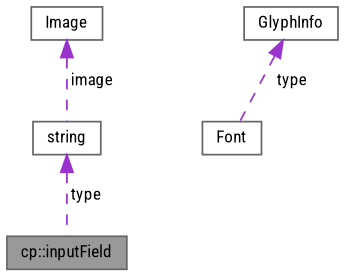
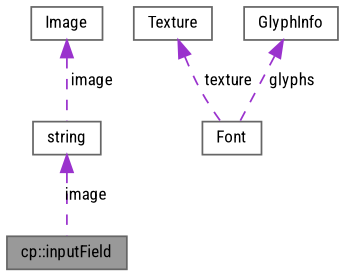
none -> (173, 23)
(290, 81) -> (290, 81)
(84, 195) -> (84, 195)
